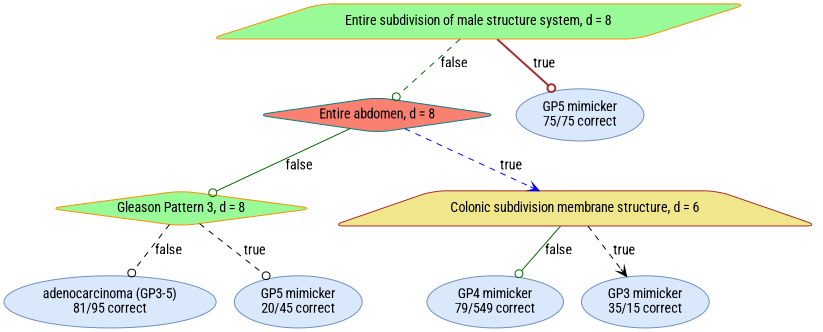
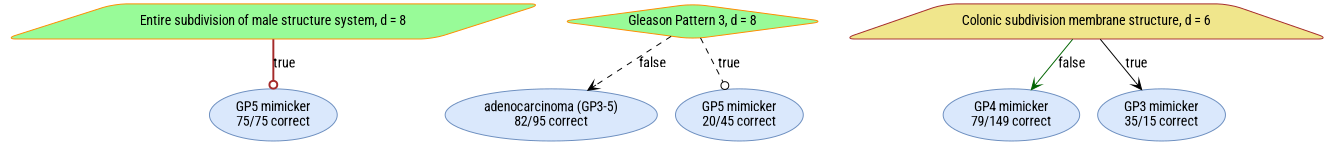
(377, 115) -> none
(152, 247) -> (634, 61)
(541, 248) -> (1055, 61)
(604, 248) -> (1118, 61)
(110, 309) -> (551, 122)
(495, 309) -> (1011, 122)
